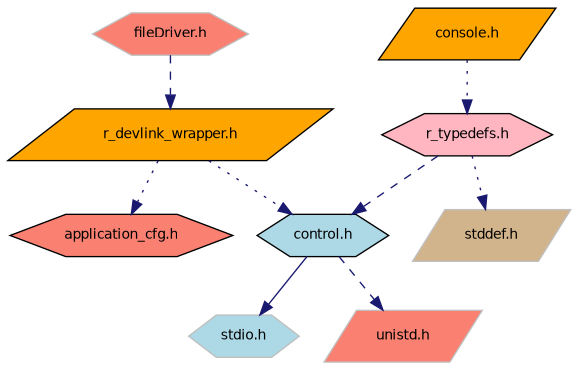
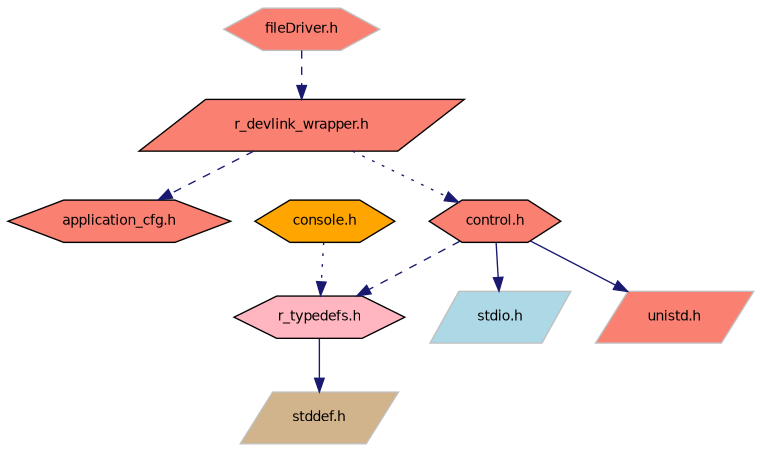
(467, 34) -> (325, 221)
(170, 135) -> (302, 125)
(477, 176) -> (319, 358)
(148, 181) -> (212, 172)
(401, 181) -> (415, 265)
(323, 235) -> (495, 221)
(357, 278) -> (573, 263)
(244, 336) -> (500, 317)
